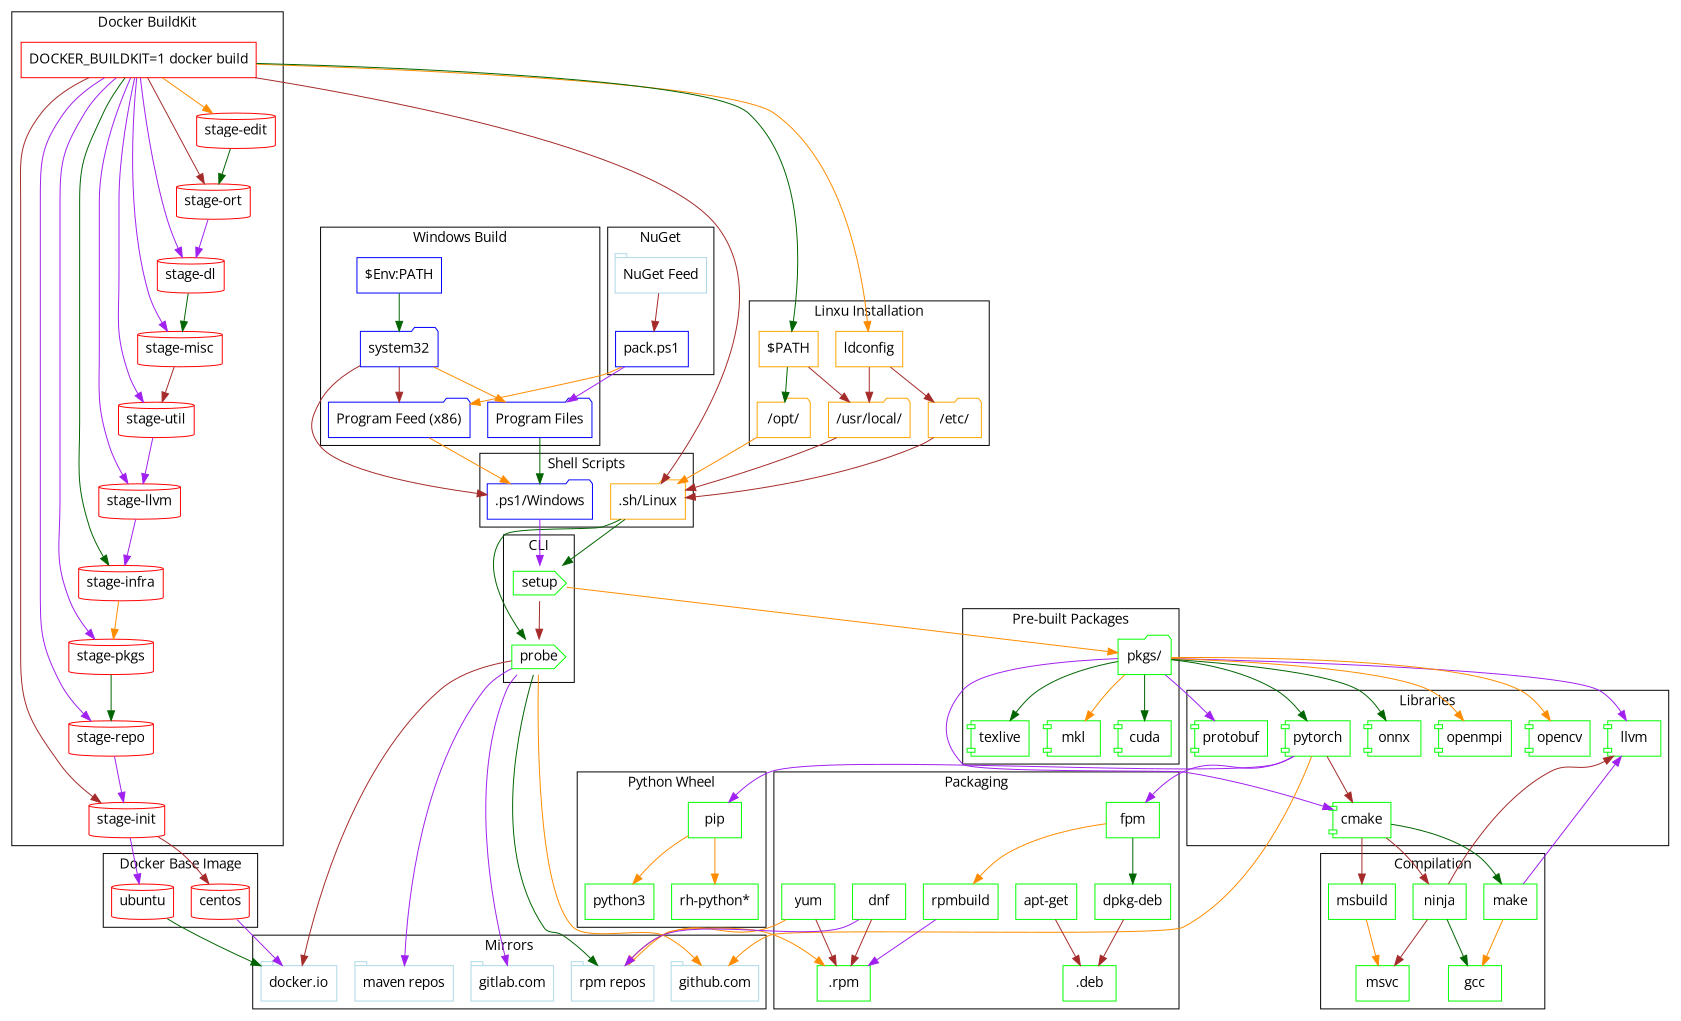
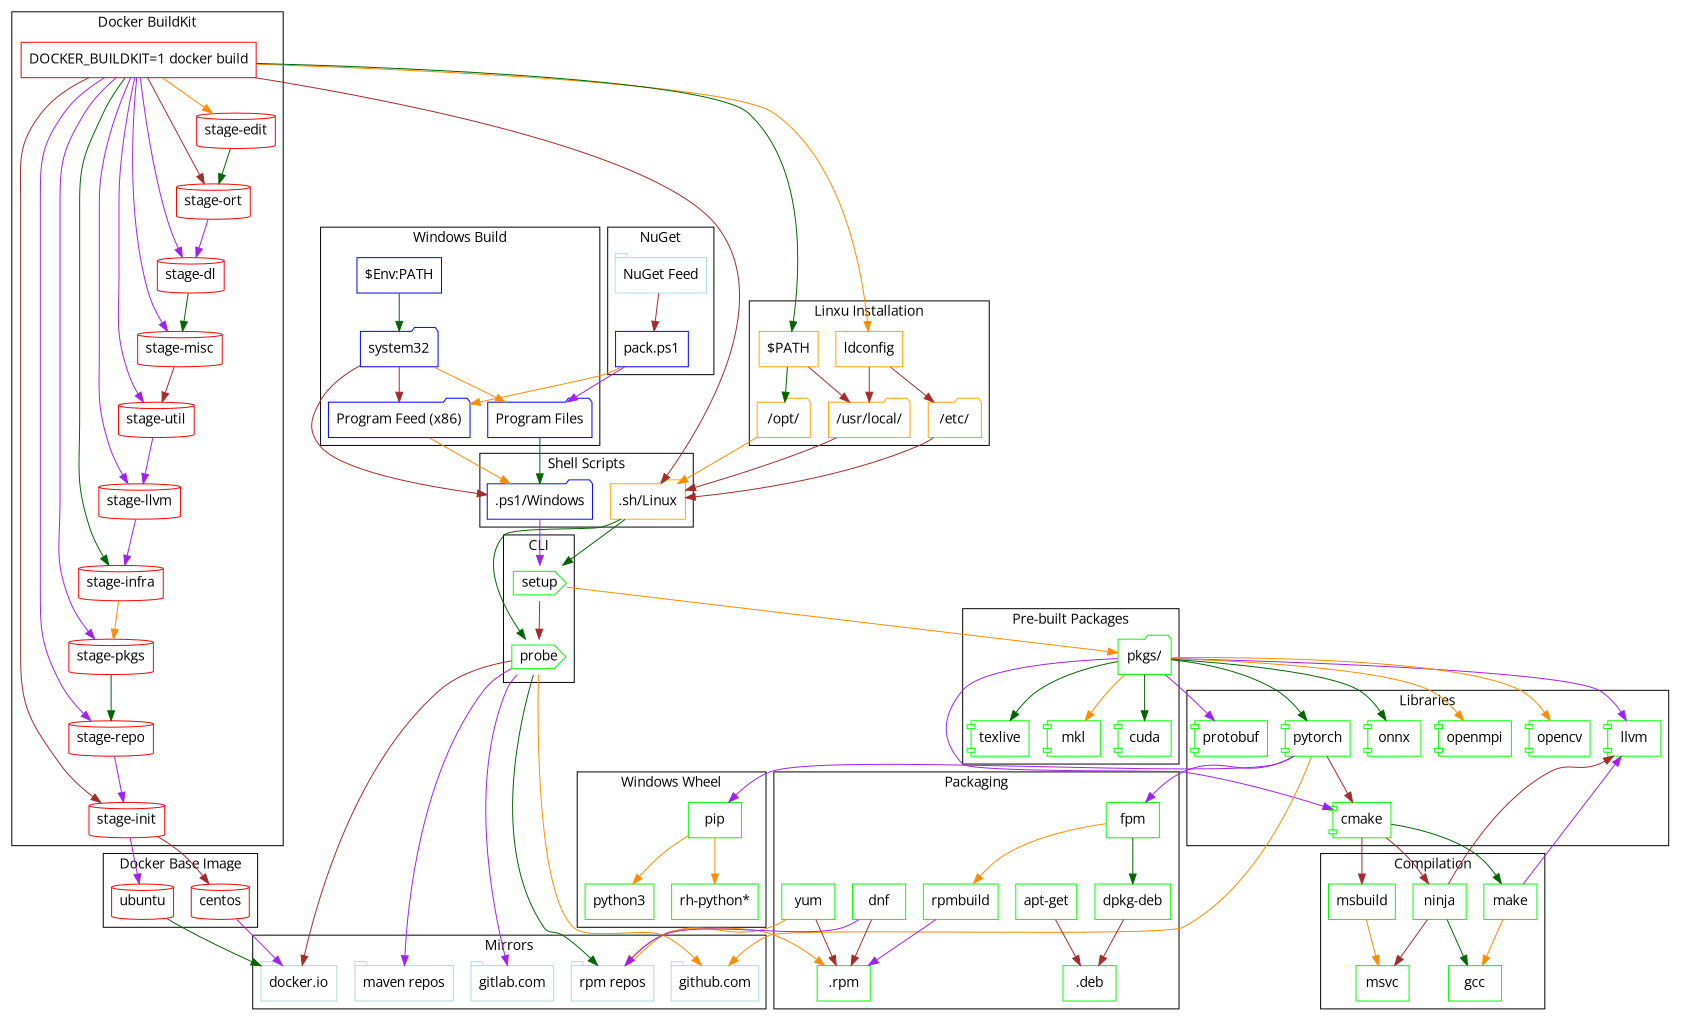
(672, 783) -> (672, 783)
